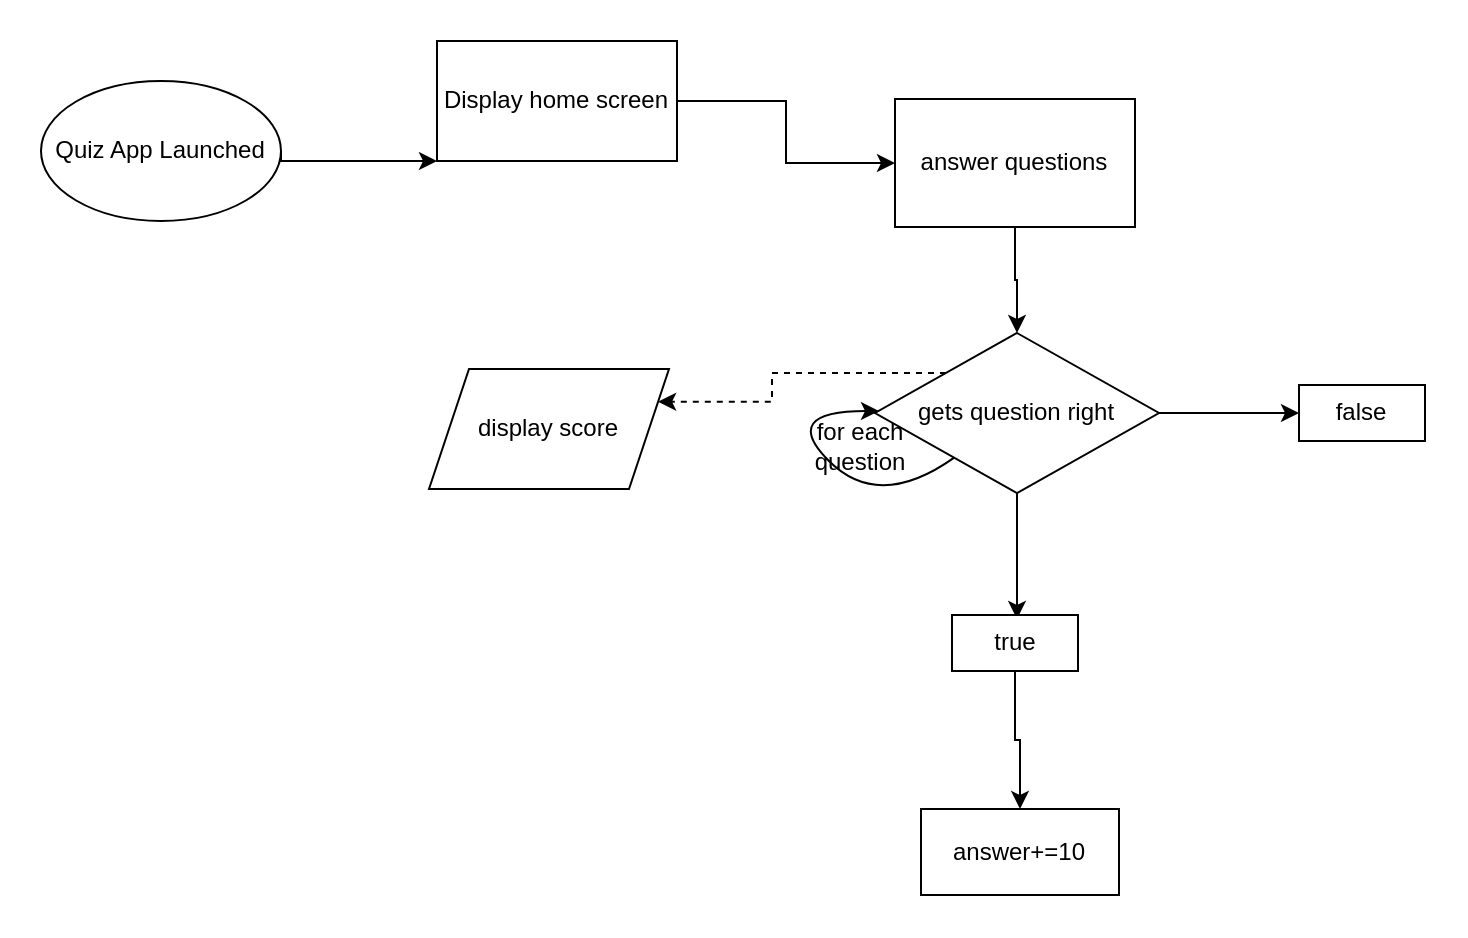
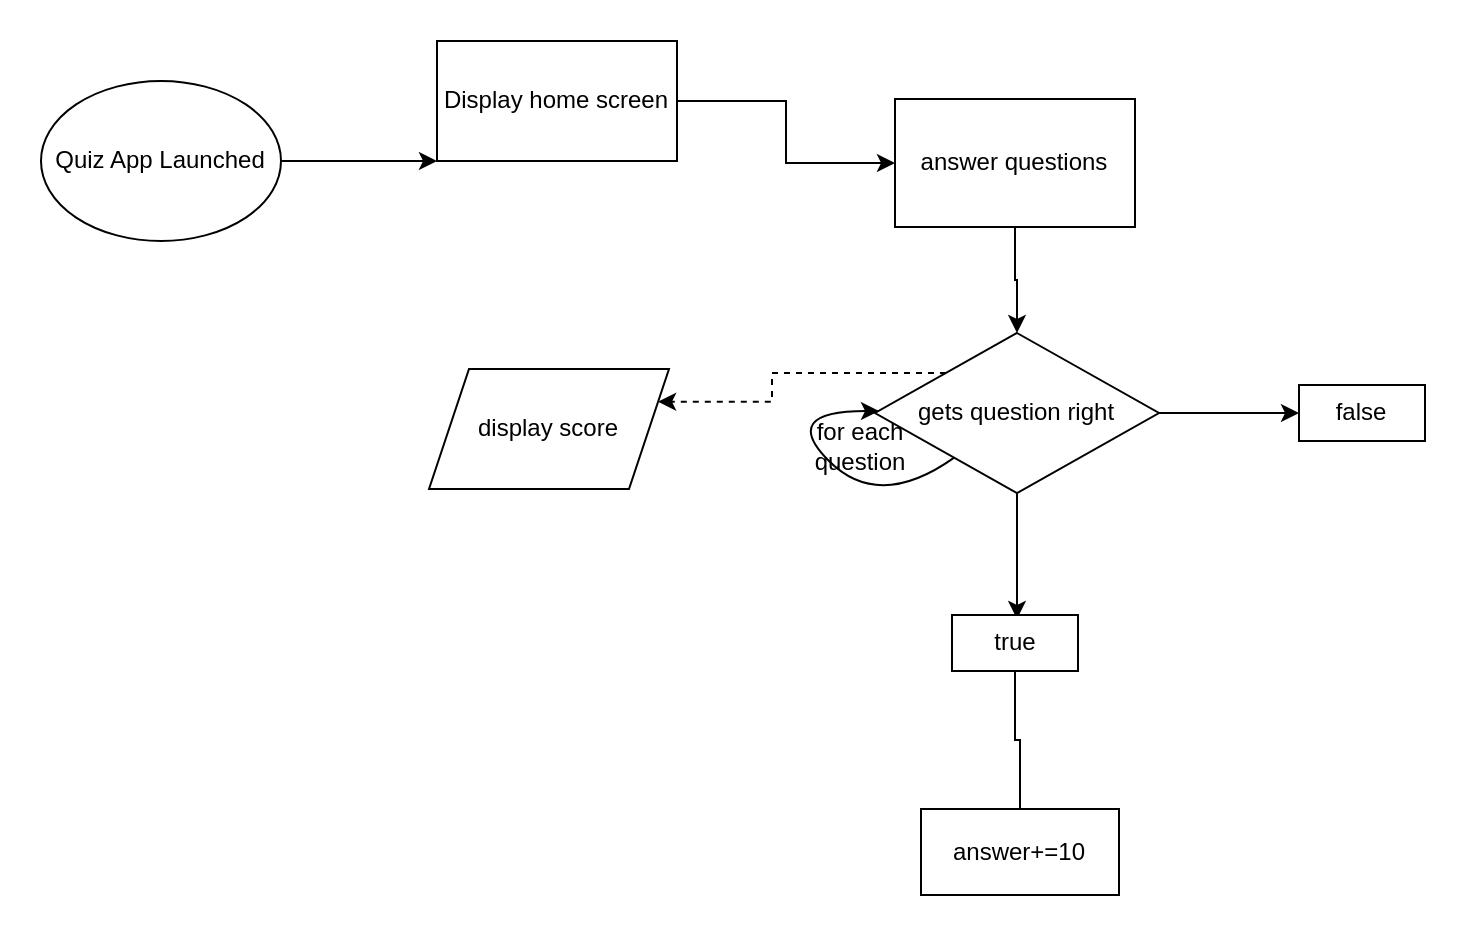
(161, 151) -> (161, 161)
(1020, 794) -> (1020, 799)
